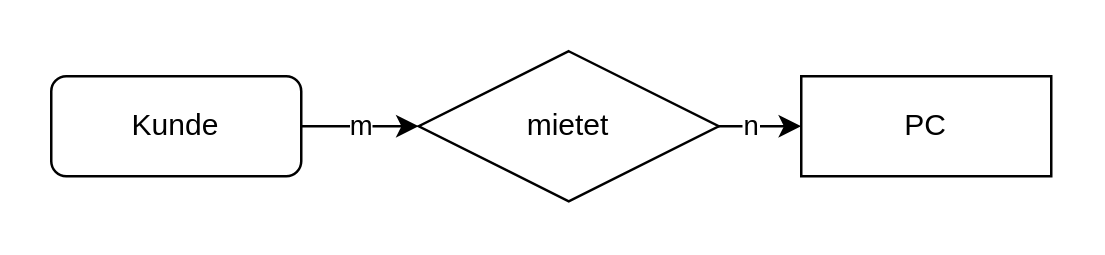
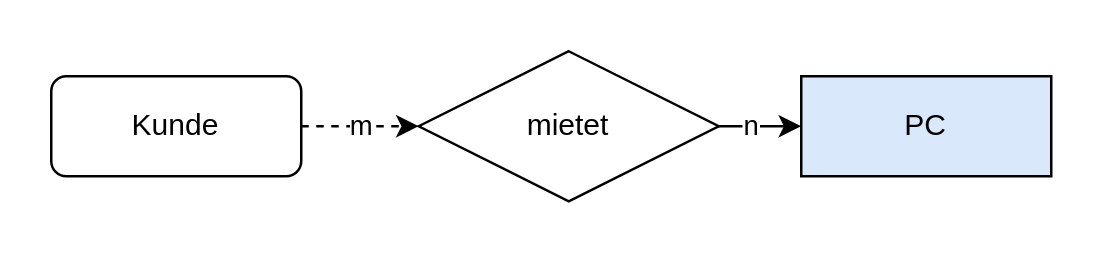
(326, 126) -> (326, 126)
(926, 126) -> (926, 126)
